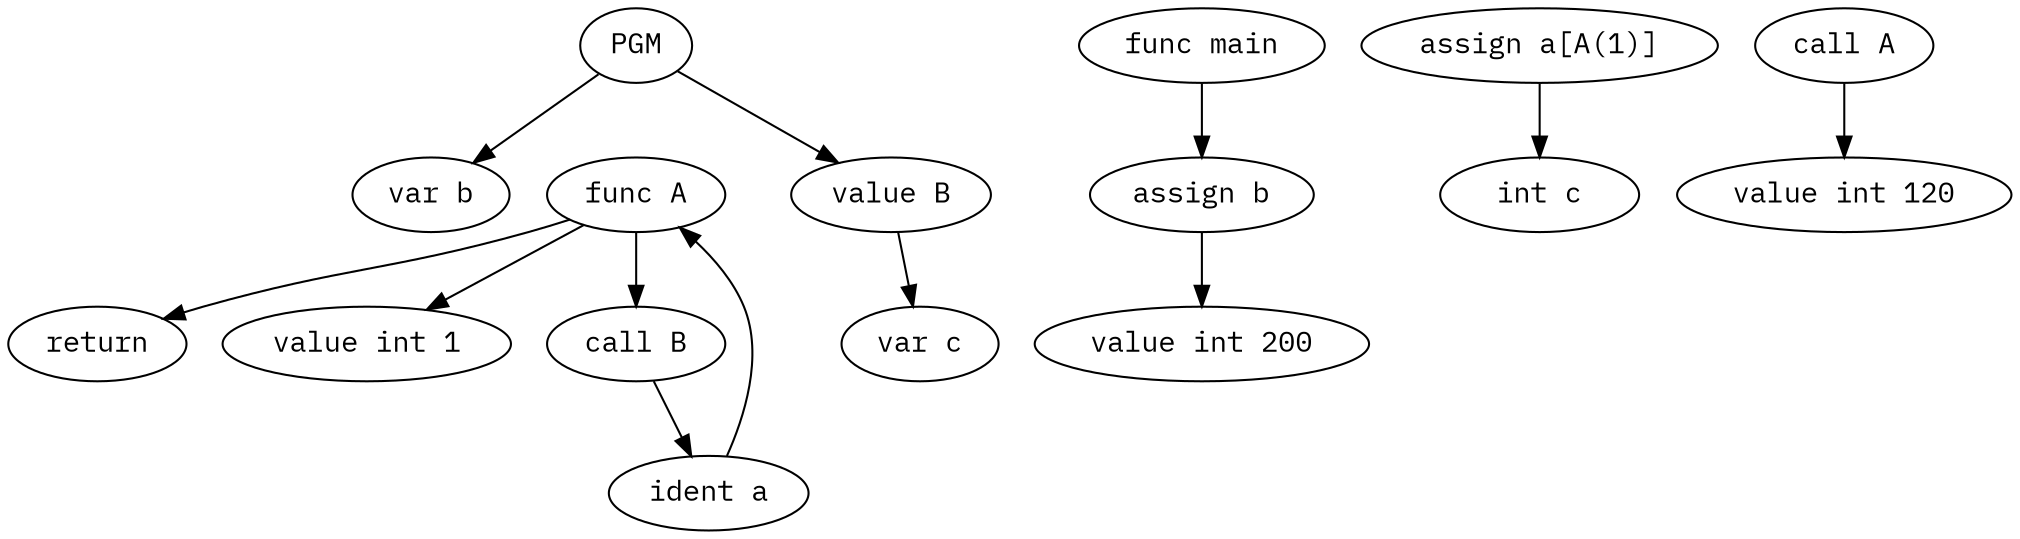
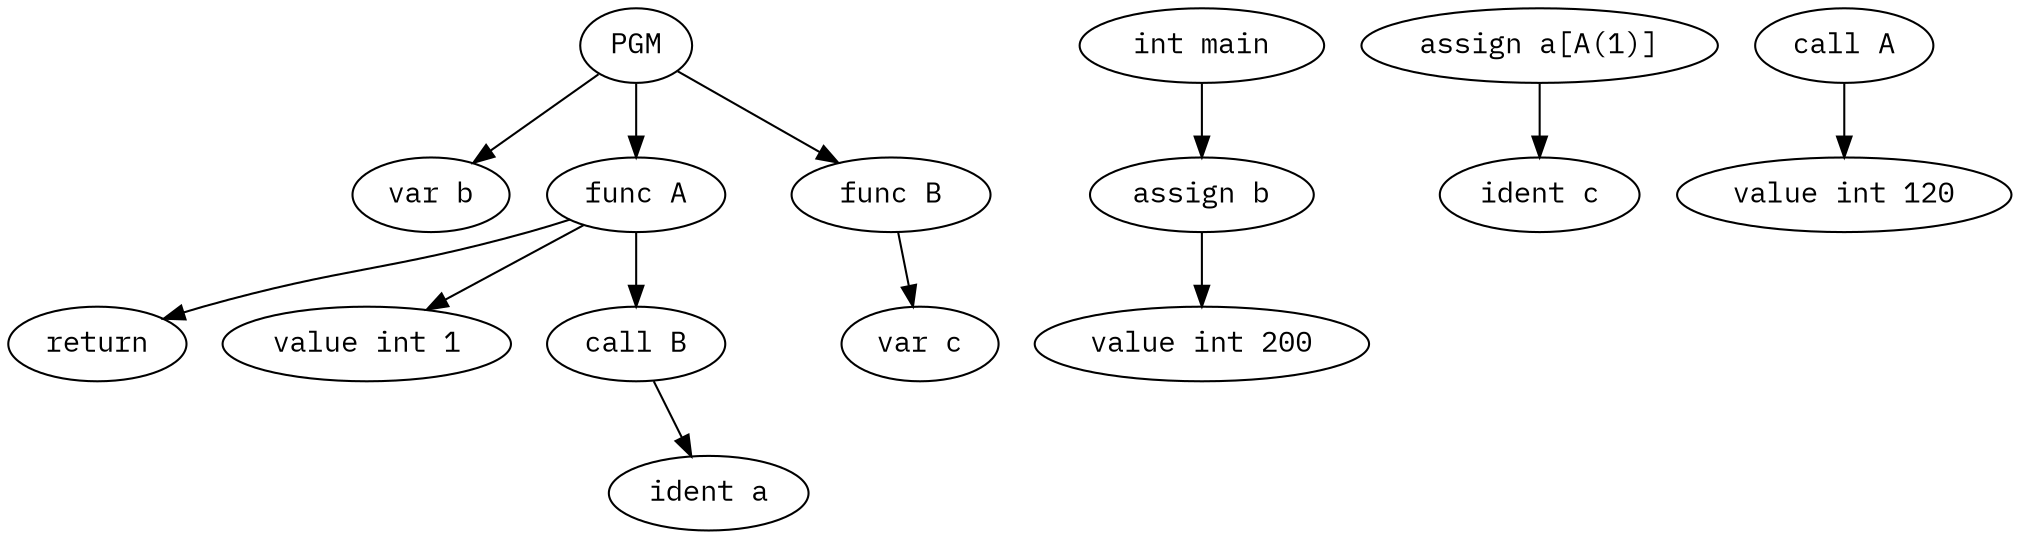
(1202, 46) -> (1202, 46)
(891, 195) -> (891, 195)
(1540, 195) -> (1540, 195)
(752, 342) -> (636, 110)
